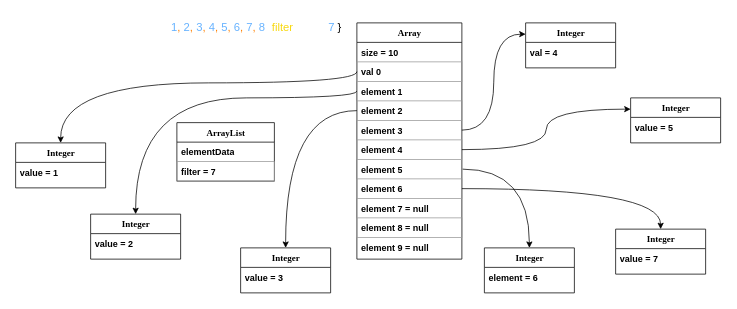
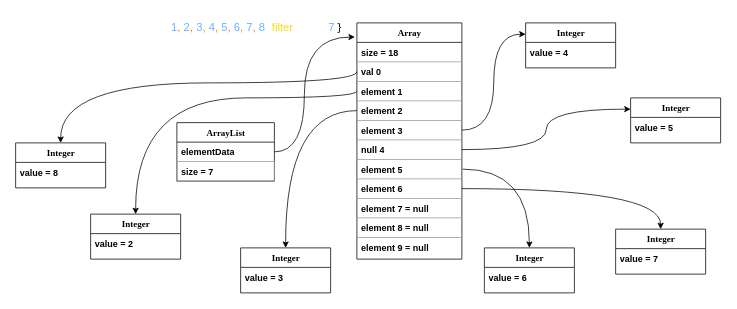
(380, 53) -> (380, 53)
(544, 53) -> (549, 53)
none -> (304, 88)
(381, 151) -> (373, 151)
(202, 172) -> (198, 172)
(39, 173) -> (39, 173)
(513, 278) -> (508, 278)
